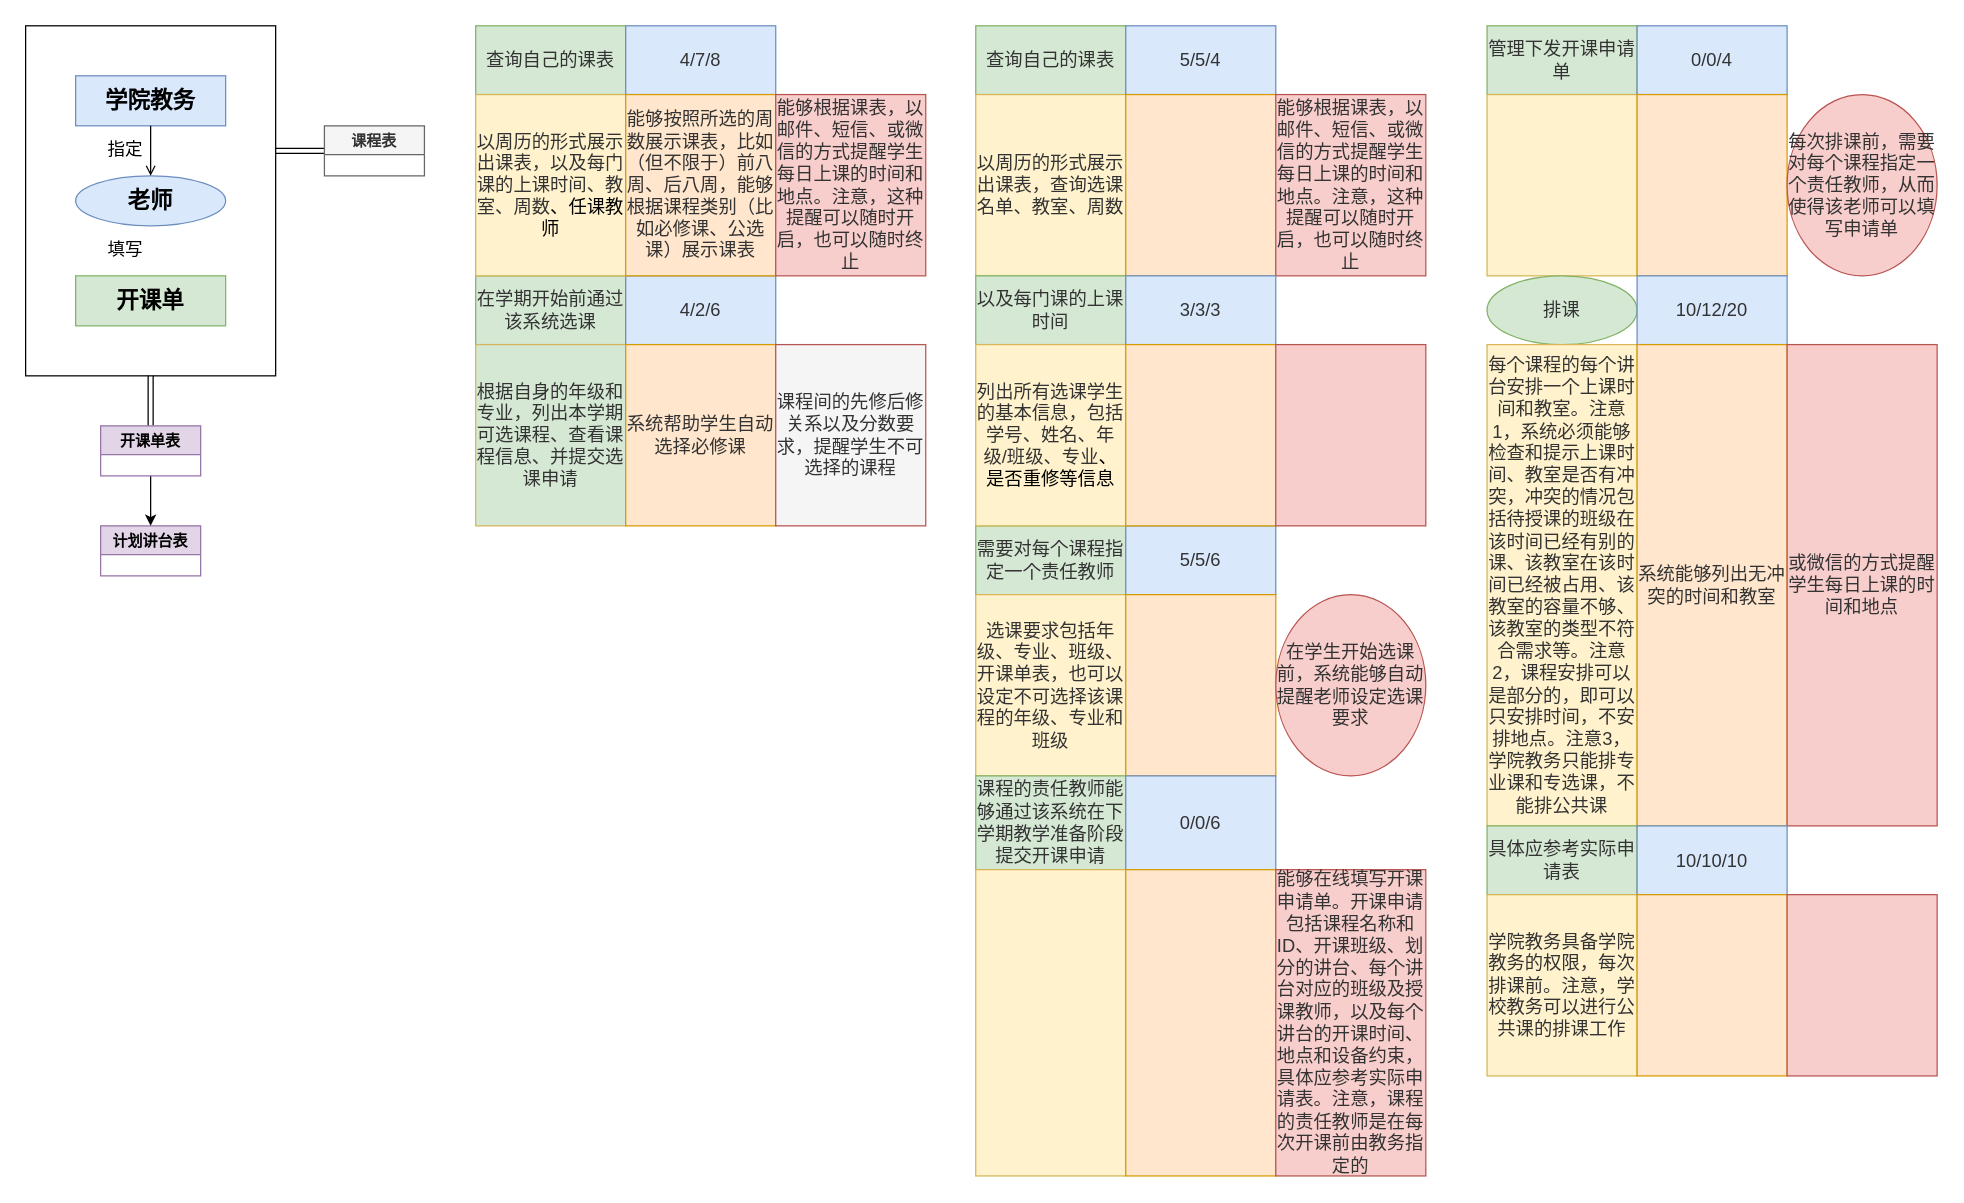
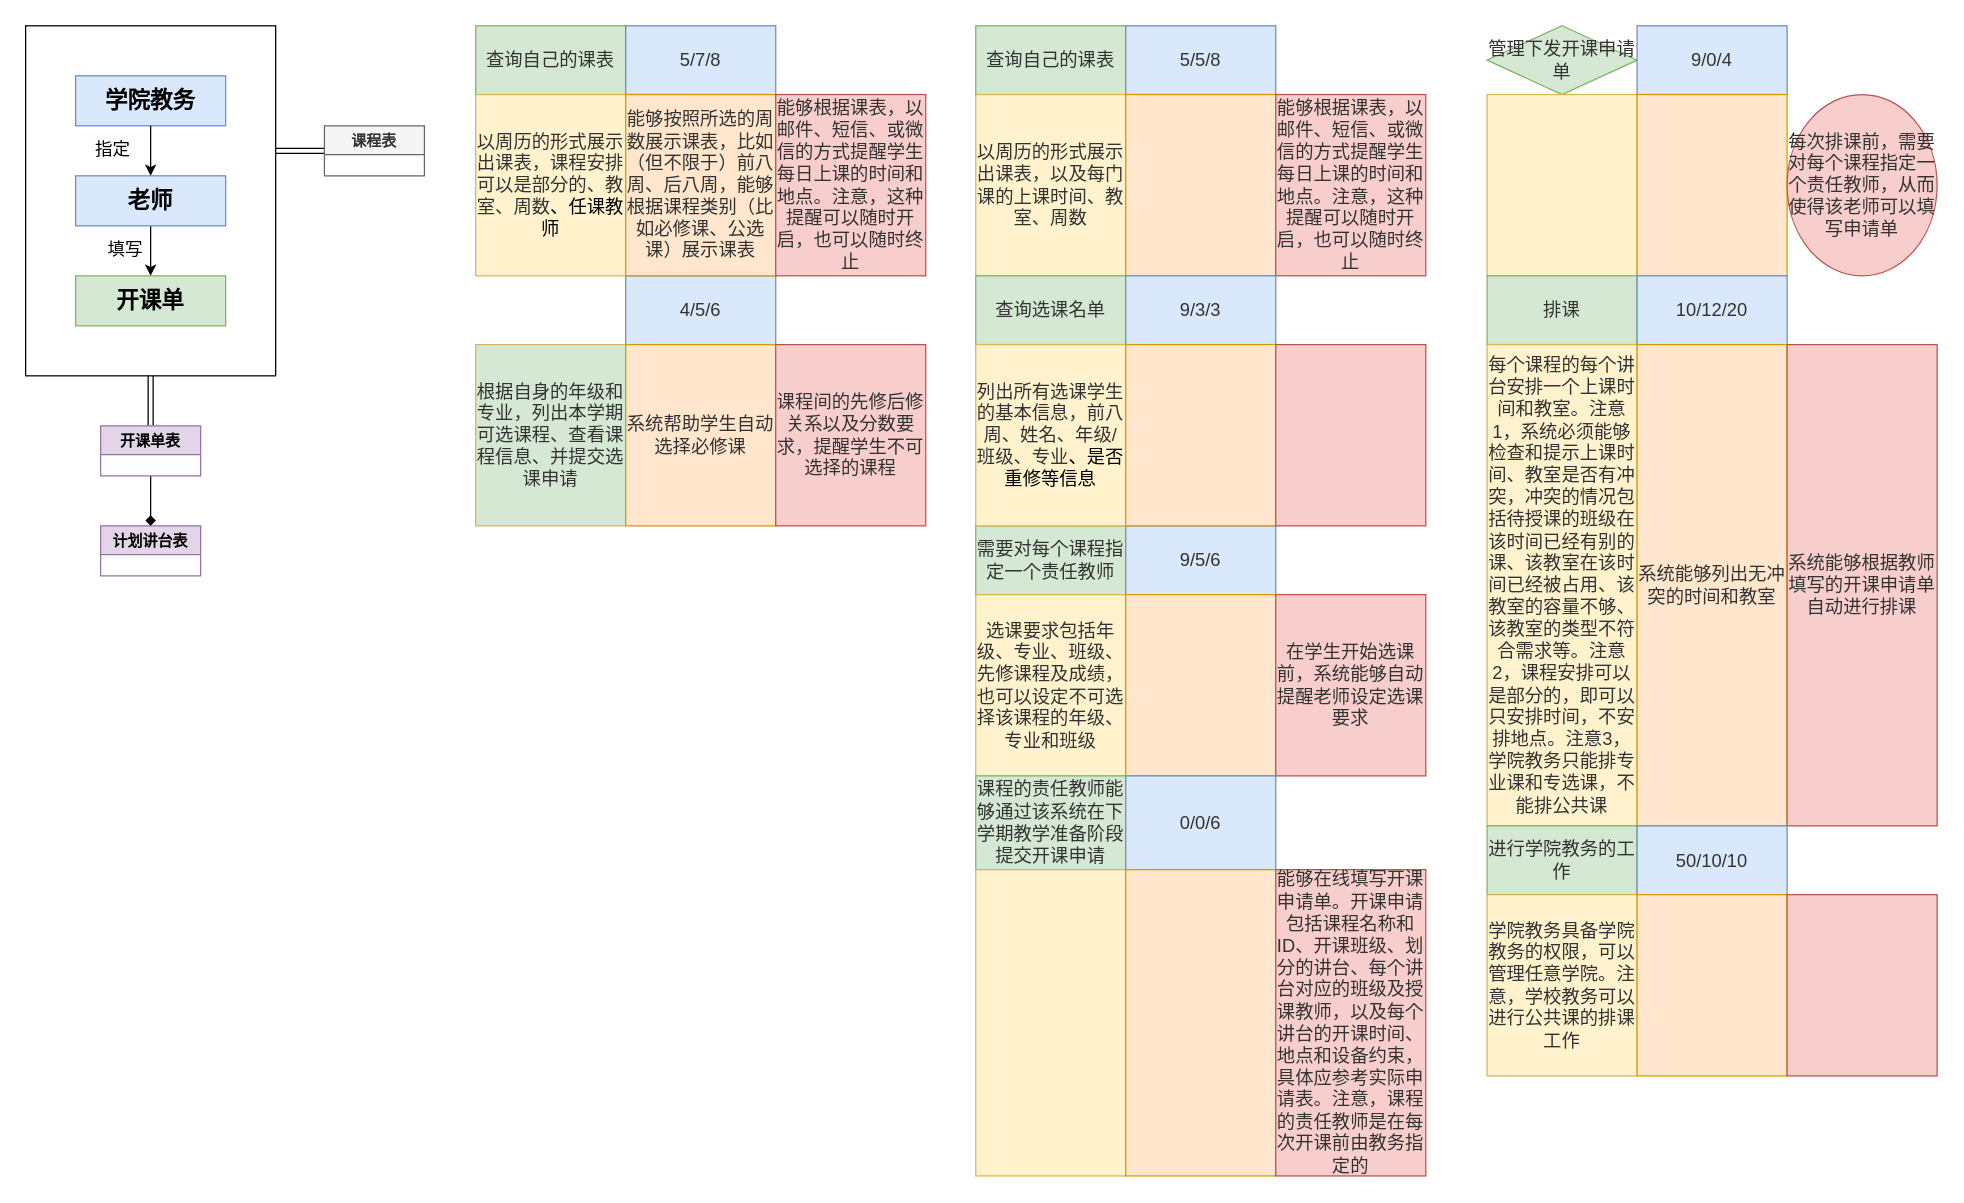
(1562, 60) -> (1562, 60)
(701, 61) -> (701, 61)
(1201, 61) -> (1201, 61)
(1712, 61) -> (1712, 61)
(126, 151) -> (113, 151)
(151, 168) -> (151, 166)
(551, 186) -> (551, 186)
(1051, 186) -> (1051, 186)
(151, 201) -> (151, 201)
none -> (151, 247)
(551, 310) -> none
(1562, 310) -> (1562, 310)
(701, 311) -> (701, 311)
(1051, 311) -> (1051, 311)
(1201, 311) -> (1201, 311)
(851, 435) -> (851, 435)
(1051, 436) -> (1051, 436)
(151, 516) -> (151, 515)
(1201, 561) -> (1201, 561)
(1862, 586) -> (1862, 586)
(1351, 685) -> (1351, 685)
(1051, 686) -> (1051, 686)
(1562, 861) -> (1562, 861)
(1712, 861) -> (1712, 861)
(1562, 986) -> (1562, 986)
